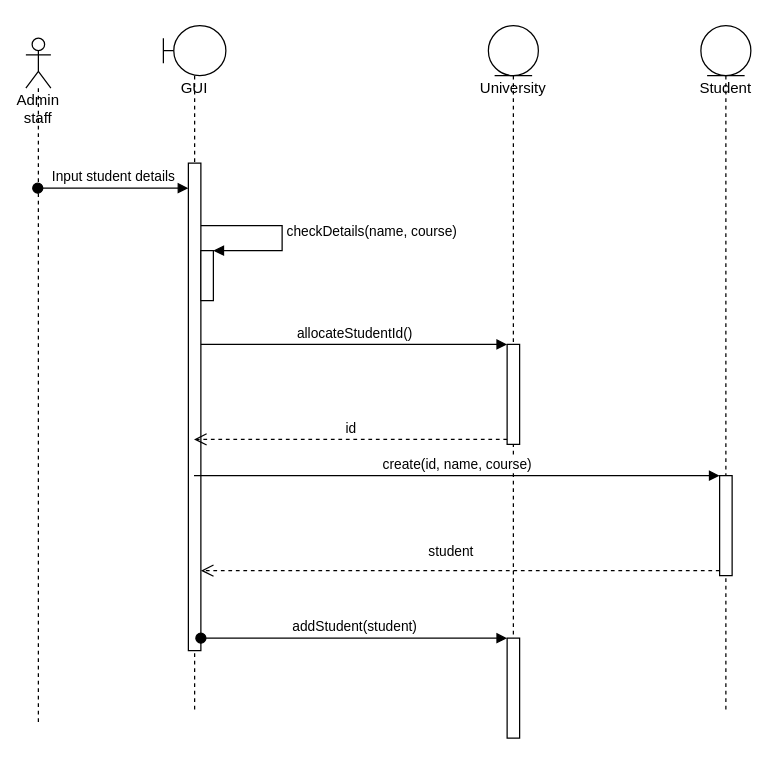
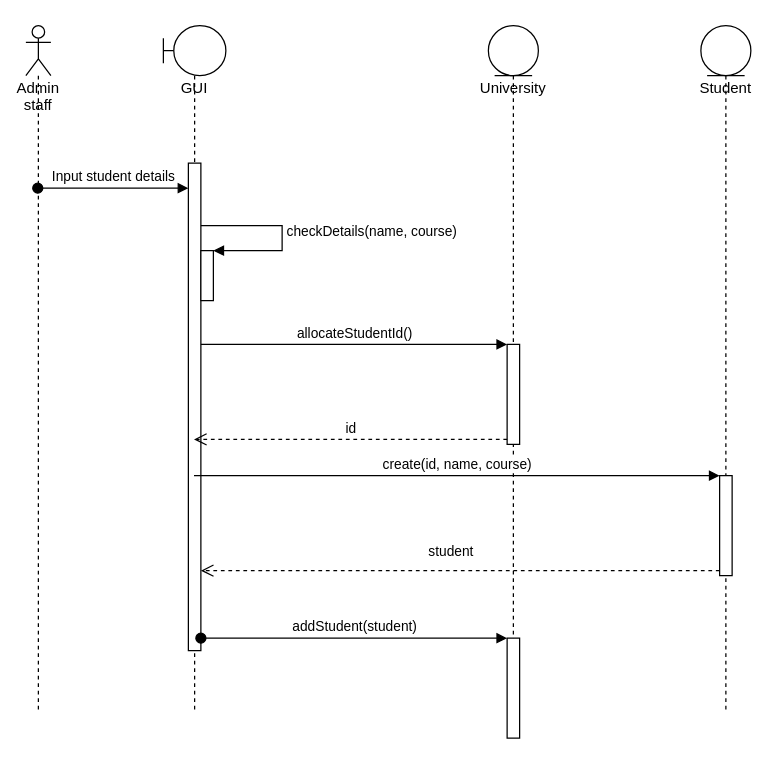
(38, 382) -> (38, 369)
